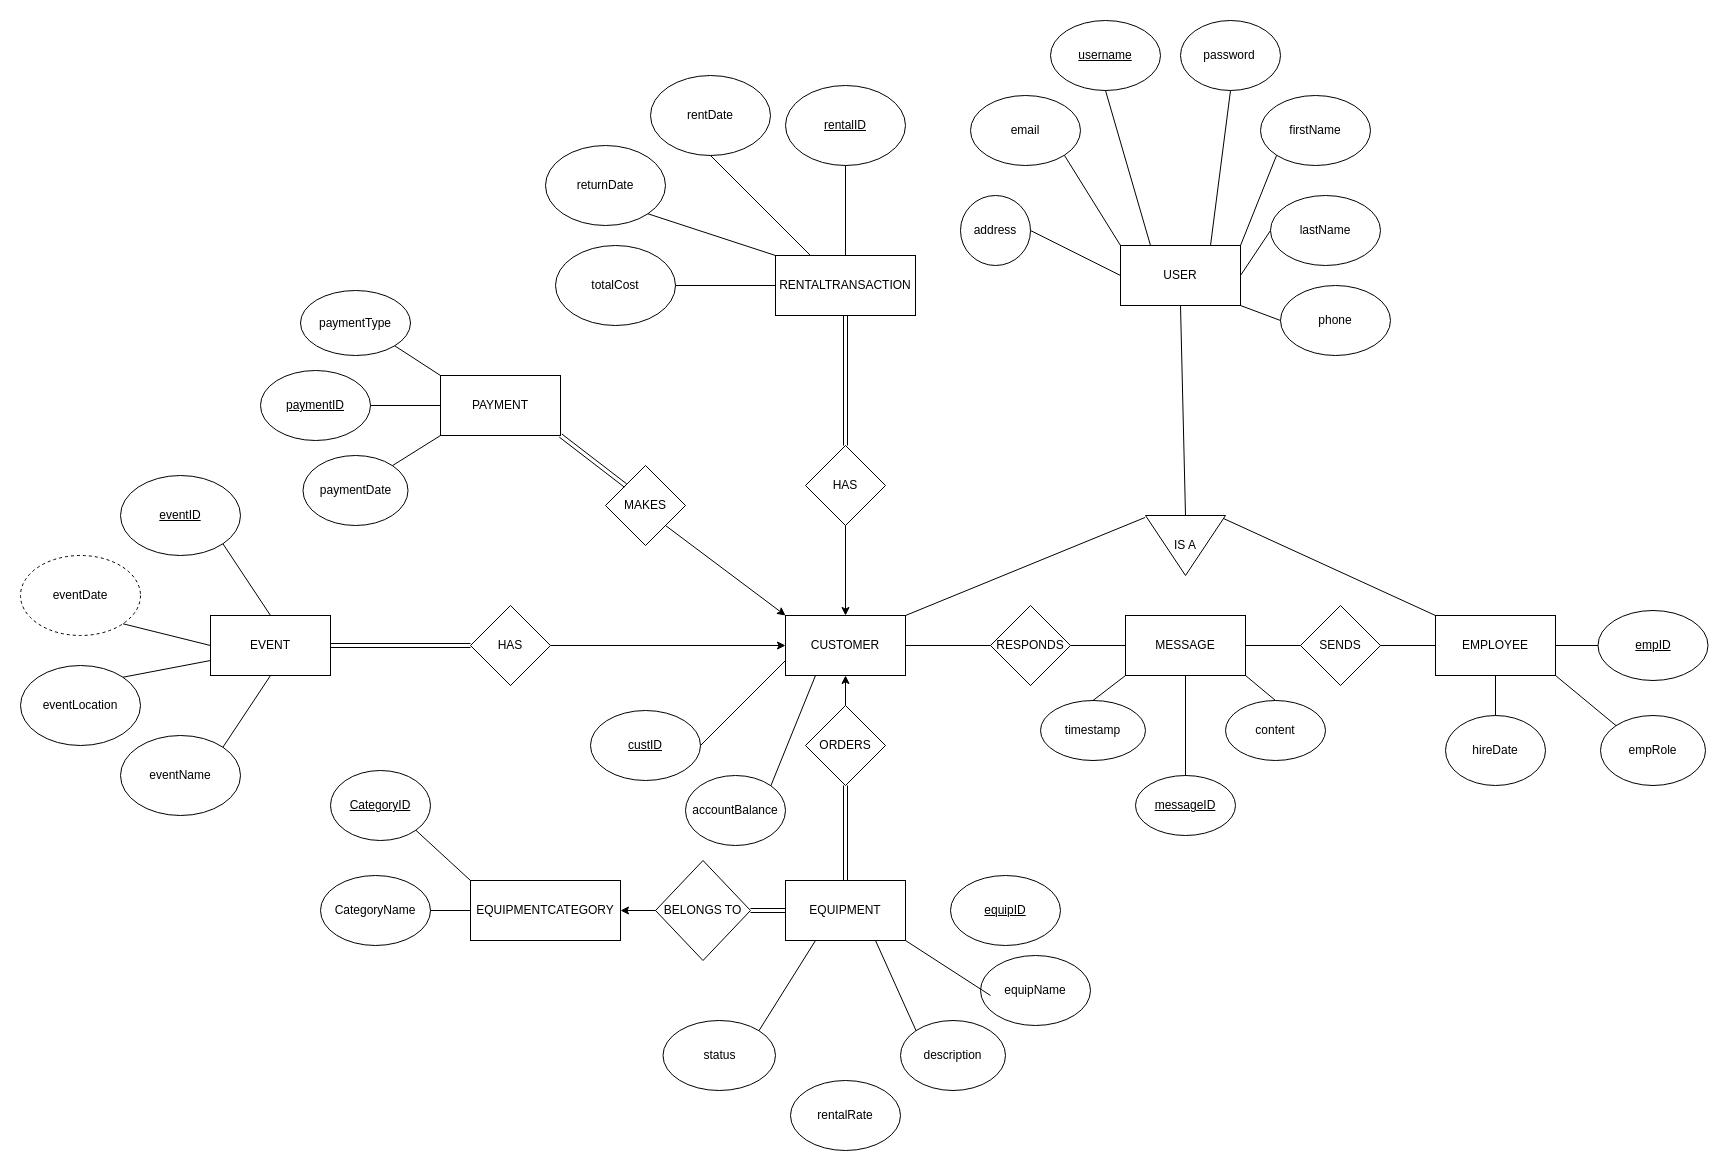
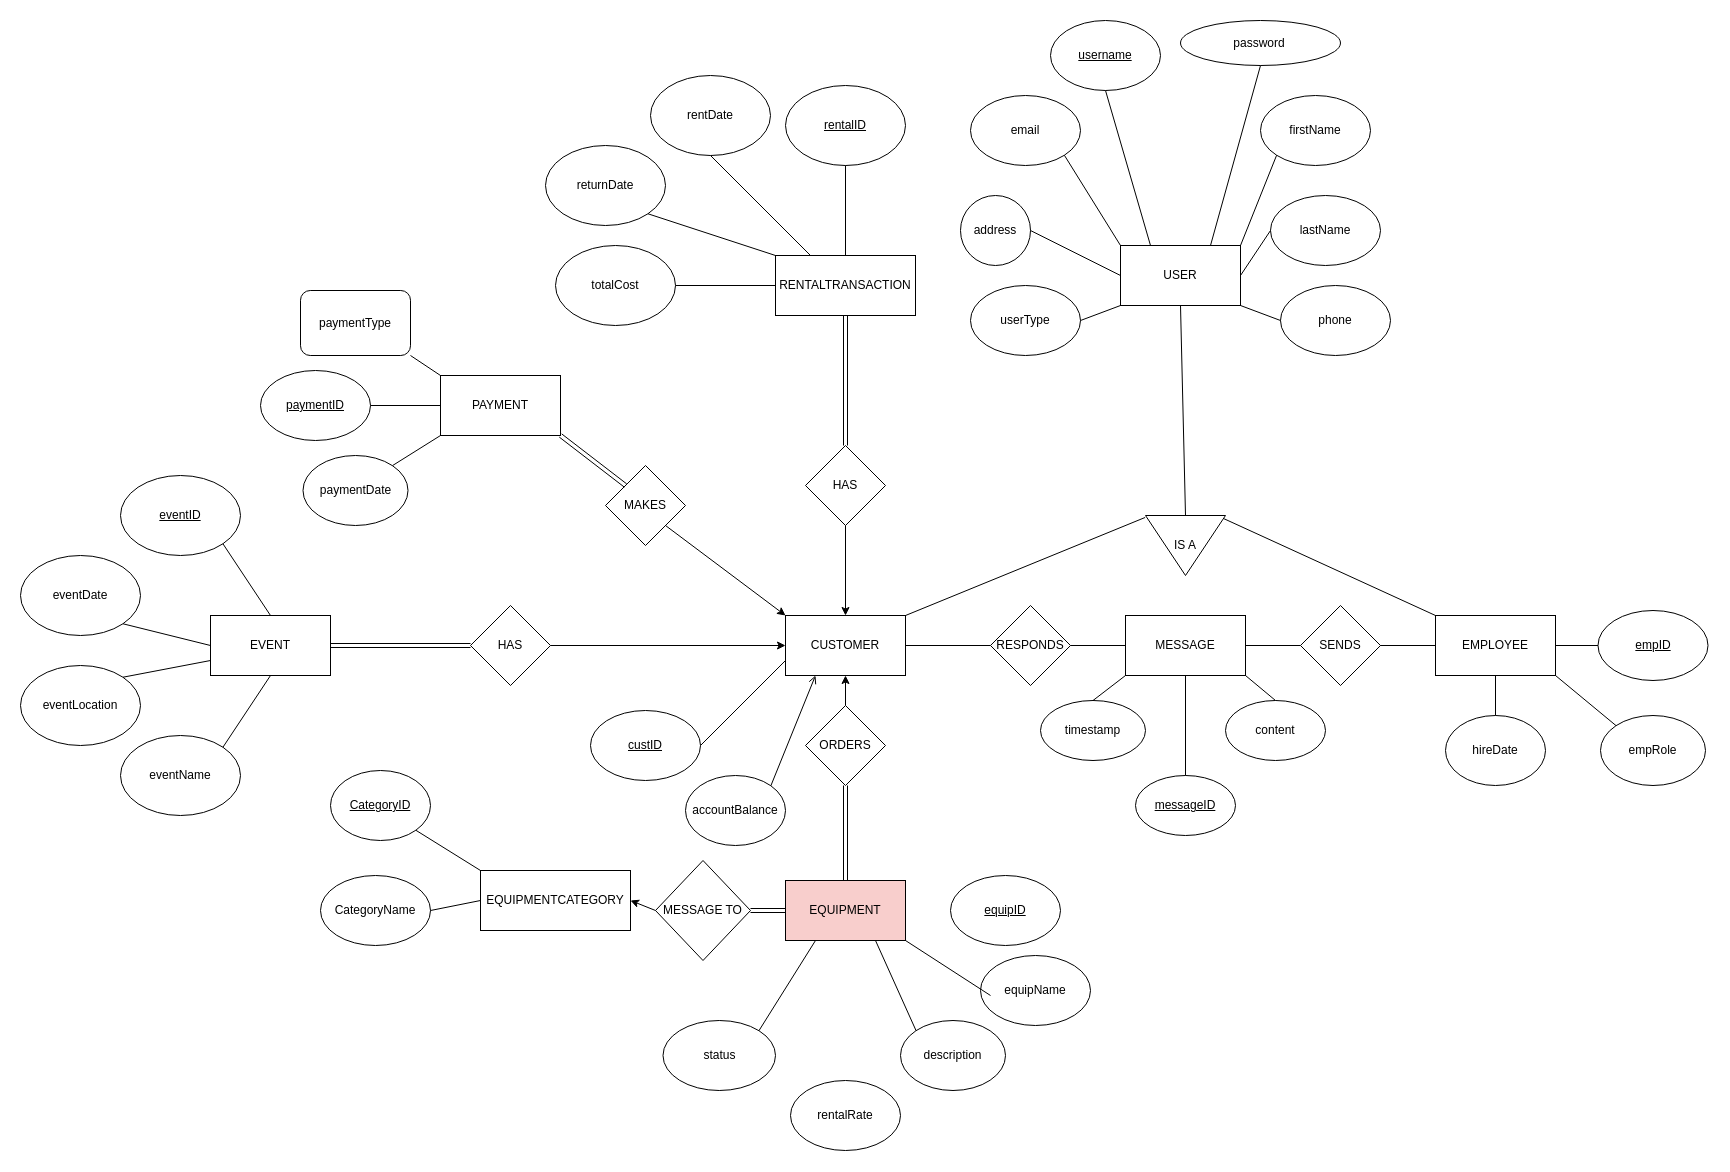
(1231, 56) -> (1261, 43)
none -> (1101, 313)
none -> (1026, 321)
(356, 323) -> (356, 323)
(81, 596) -> (81, 596)
(814, 679) -> (814, 680)
(546, 911) -> (556, 901)
(703, 911) -> (703, 911)
(846, 911) -> (846, 911)
